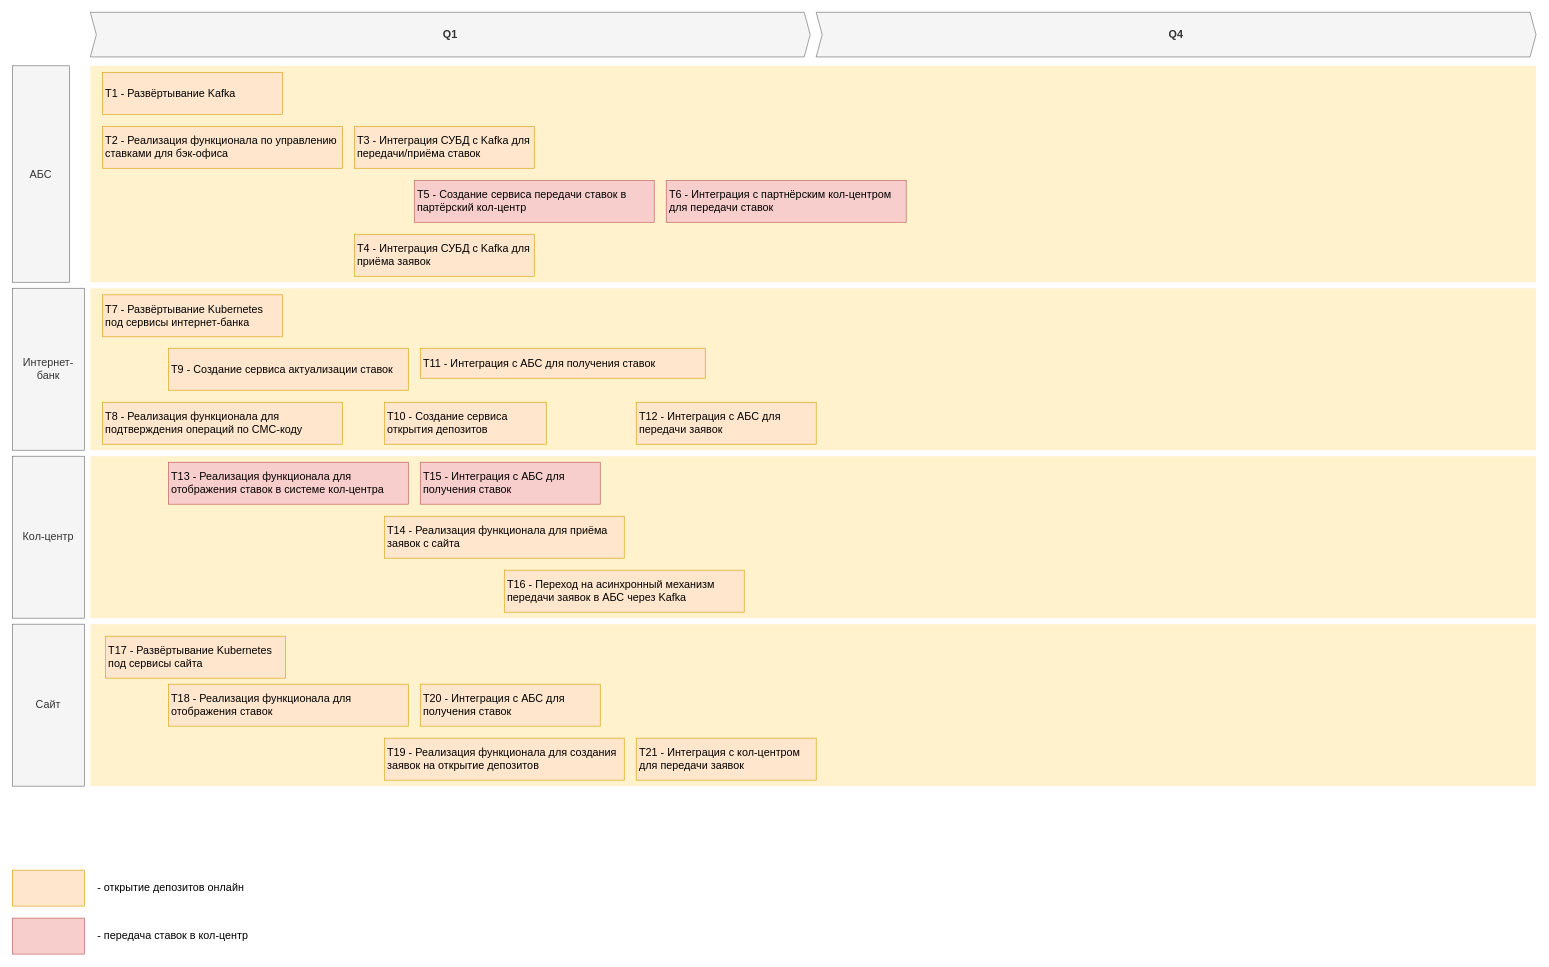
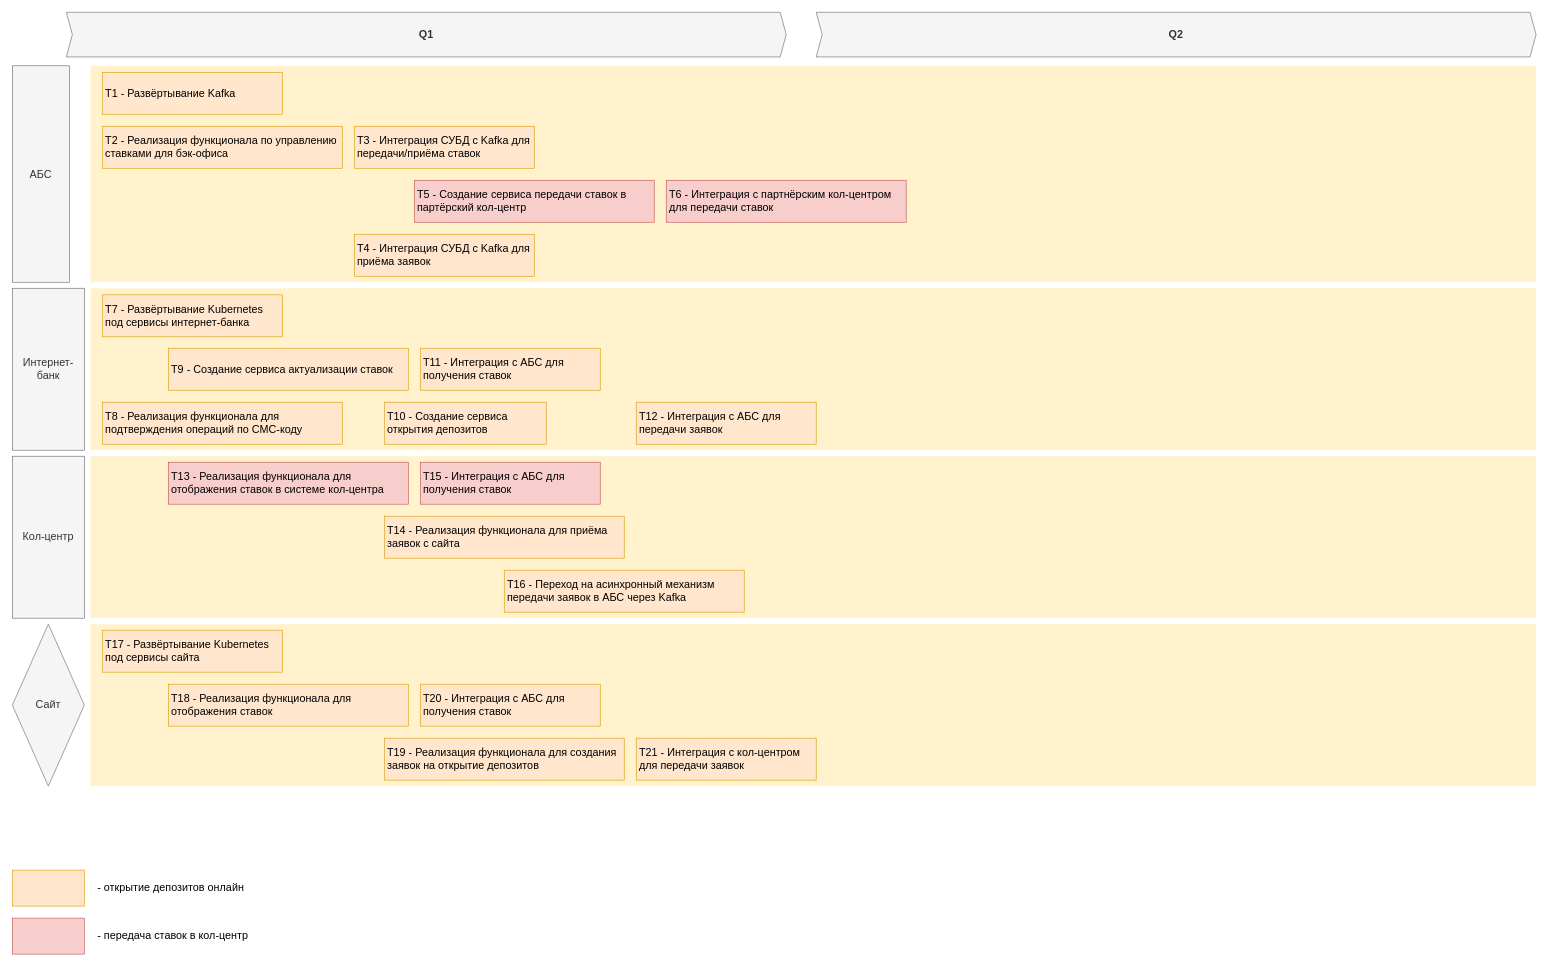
(450, 35) -> (426, 35)
(1176, 35) -> (1176, 35)
(563, 363) -> (510, 369)
(195, 657) -> (192, 651)
(48, 705) -> (48, 705)
